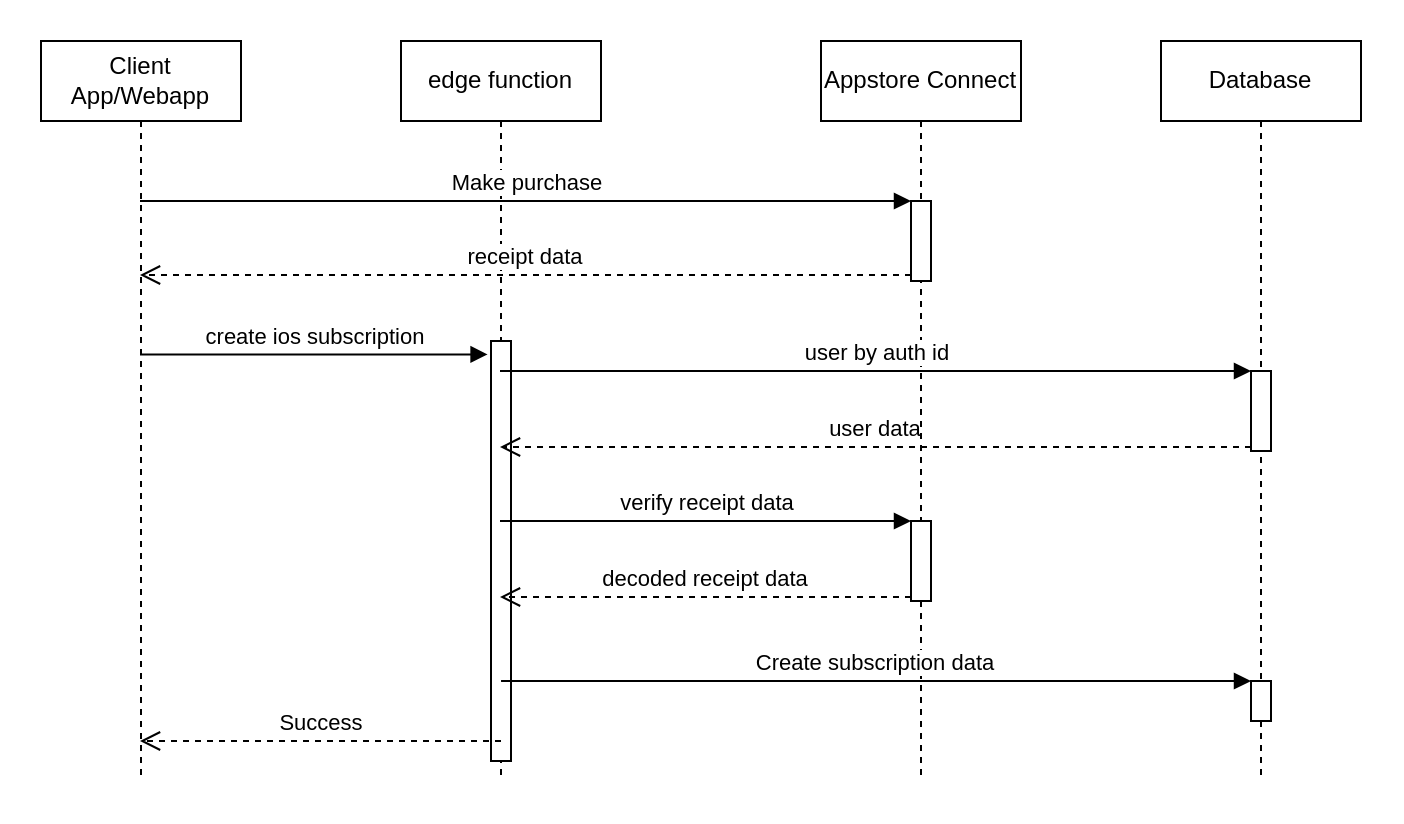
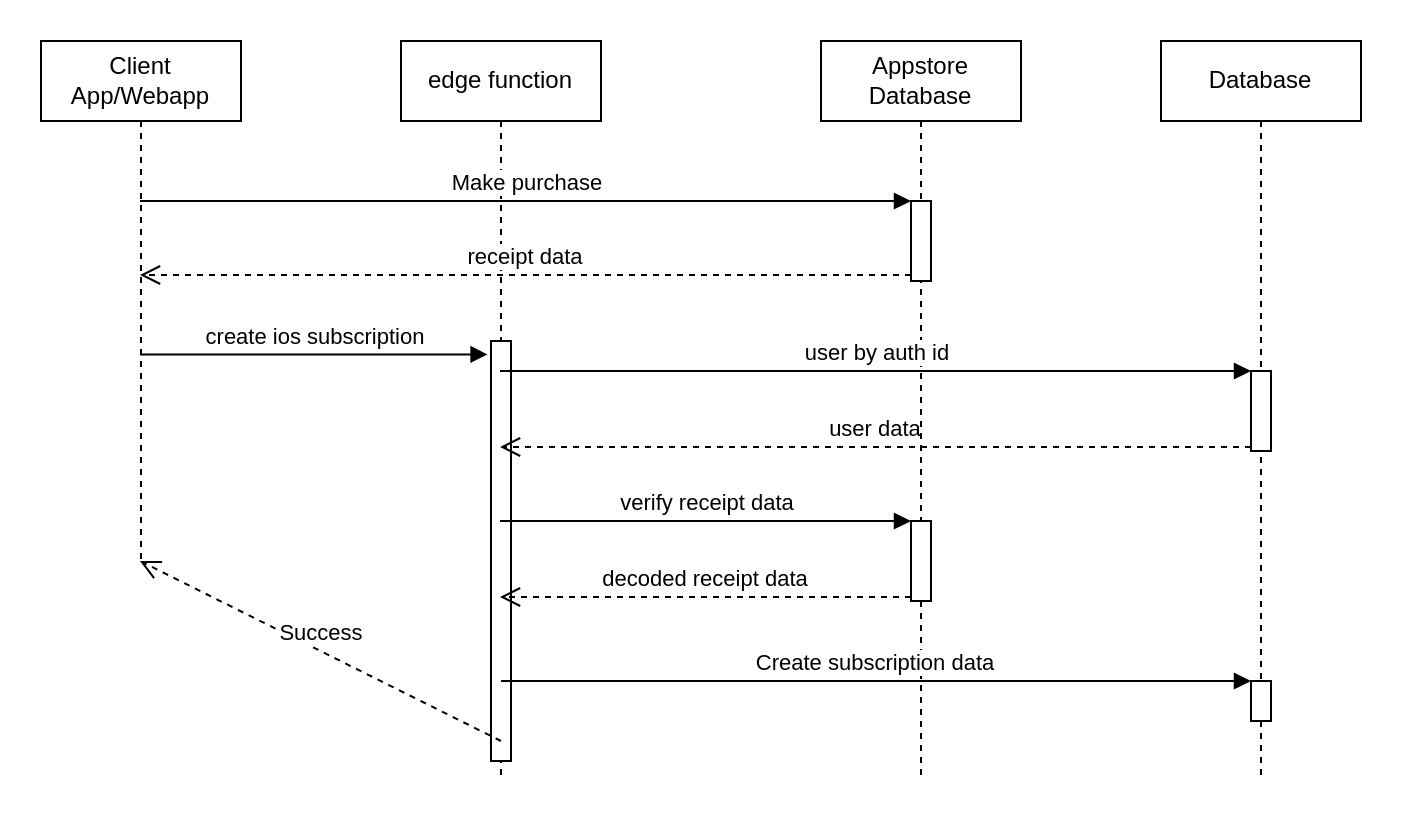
(921, 81) -> (921, 81)
(141, 411) -> (141, 301)
